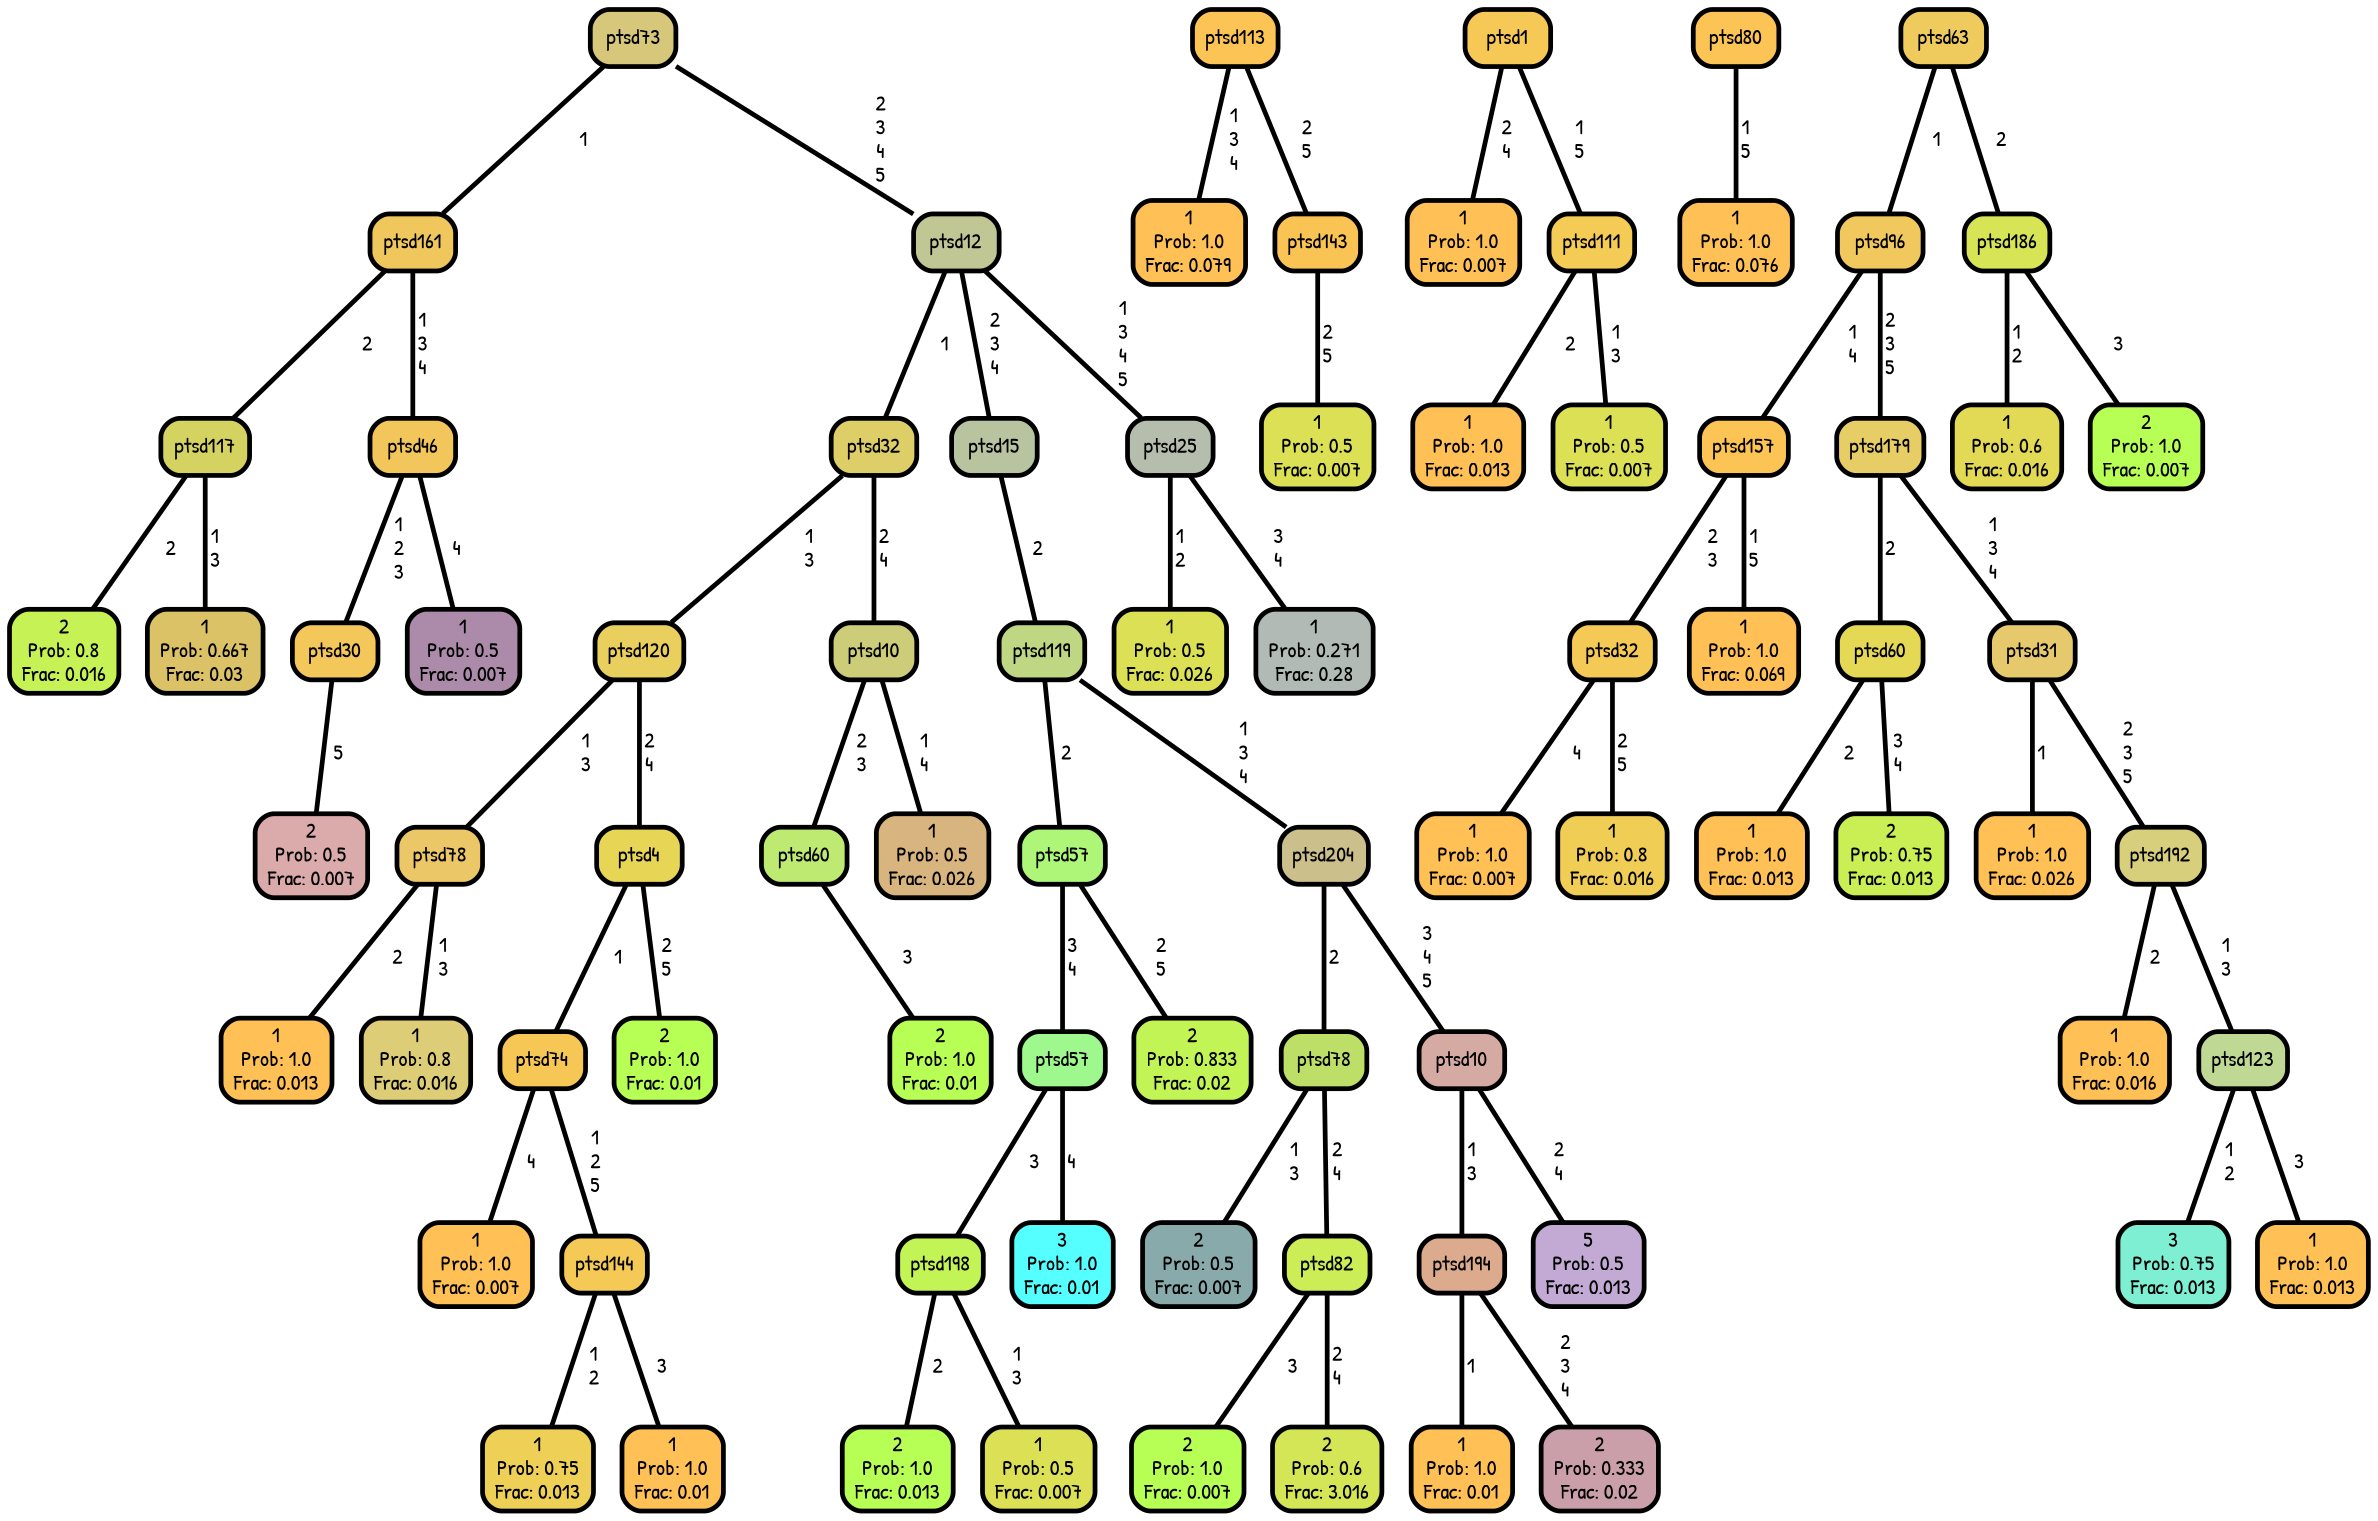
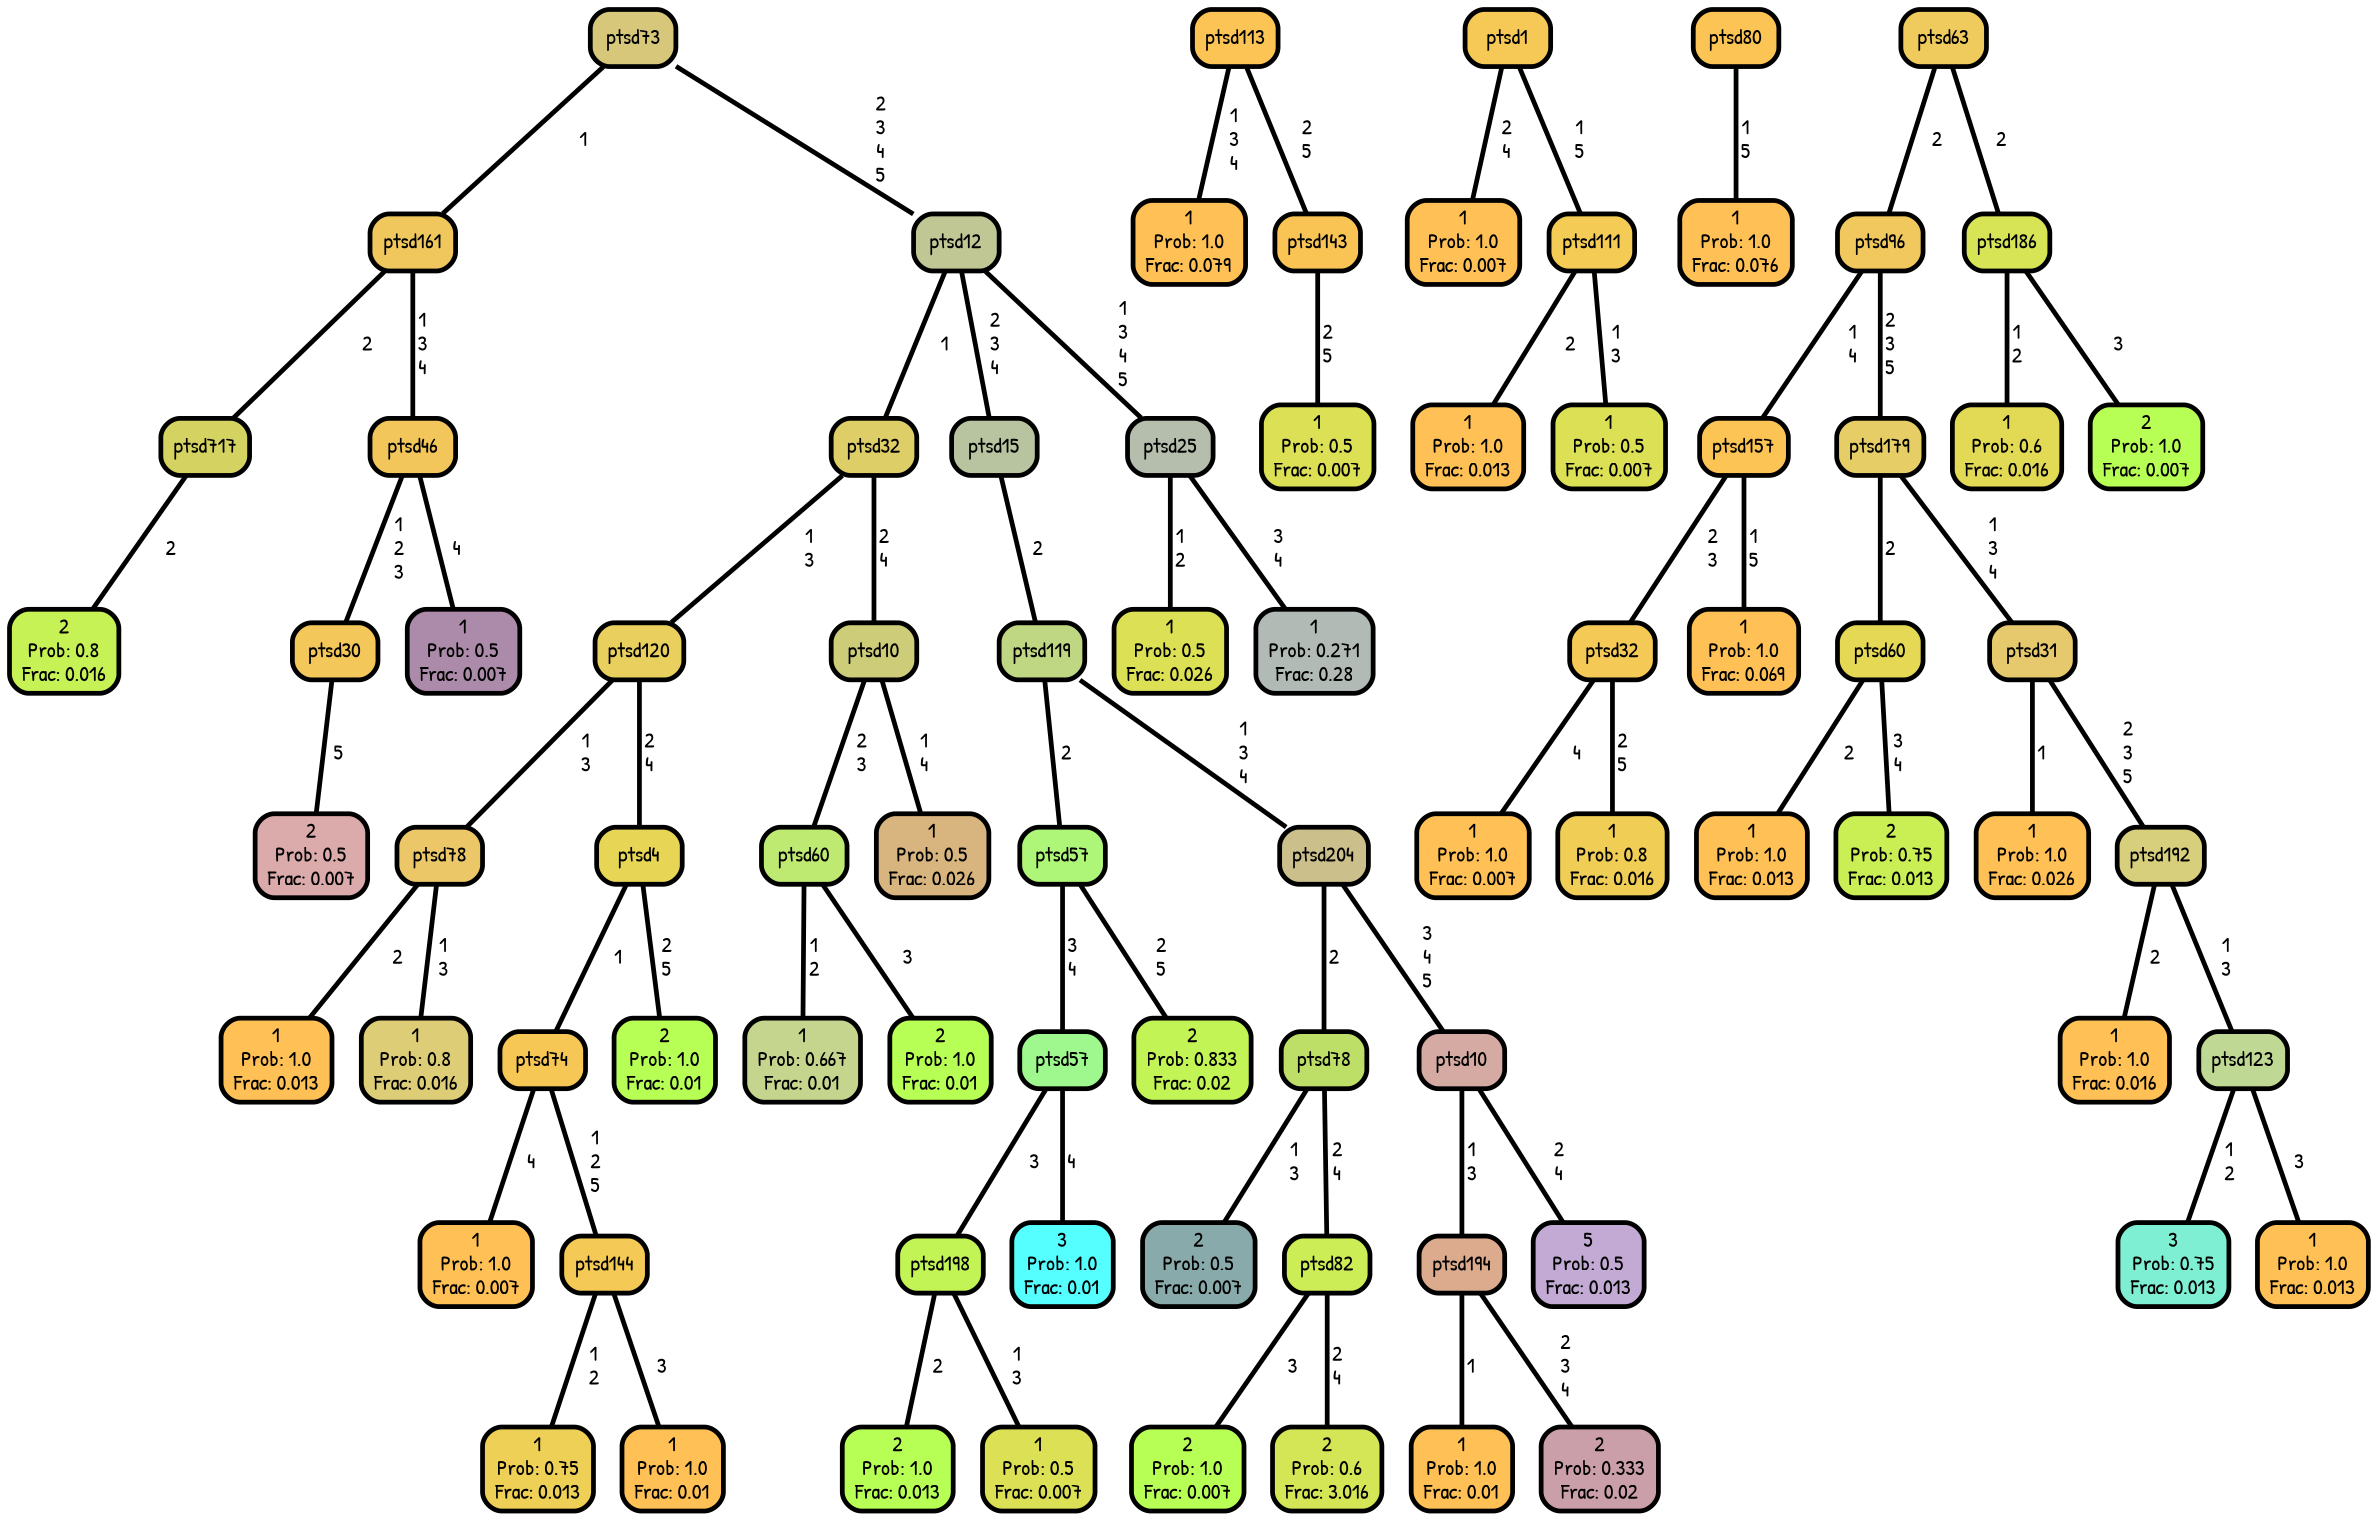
(1935, 140) -> (1935, 140)
(205, 447) -> (205, 447)
(205, 651) -> none
none -> (803, 1060)
